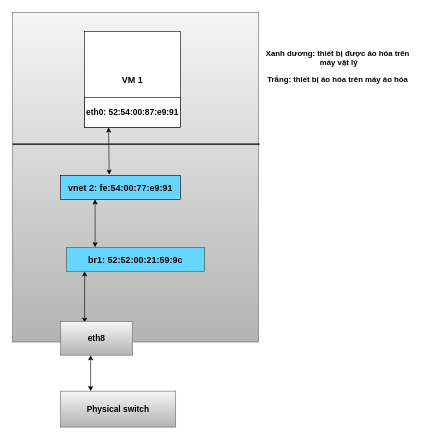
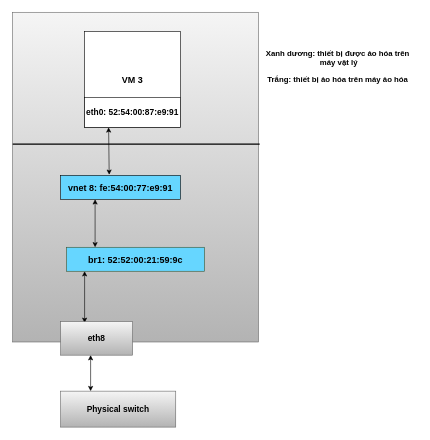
(132, 80) -> (132, 80)
(120, 188) -> (120, 188)
